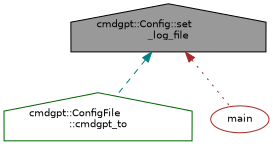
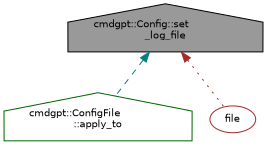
(98, 119) -> (98, 119)
(240, 119) -> (233, 119)
